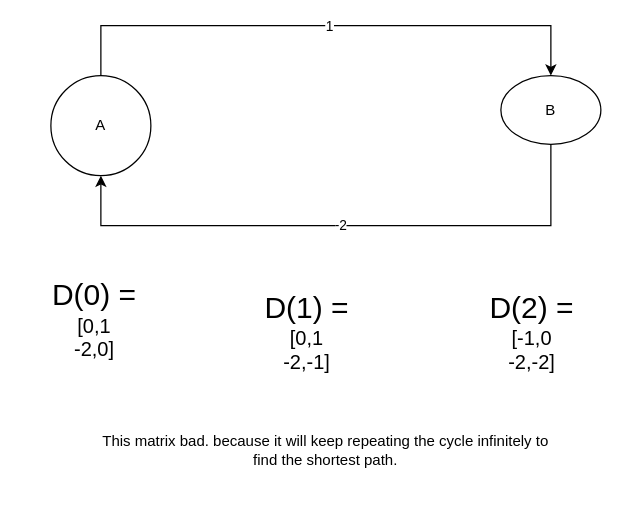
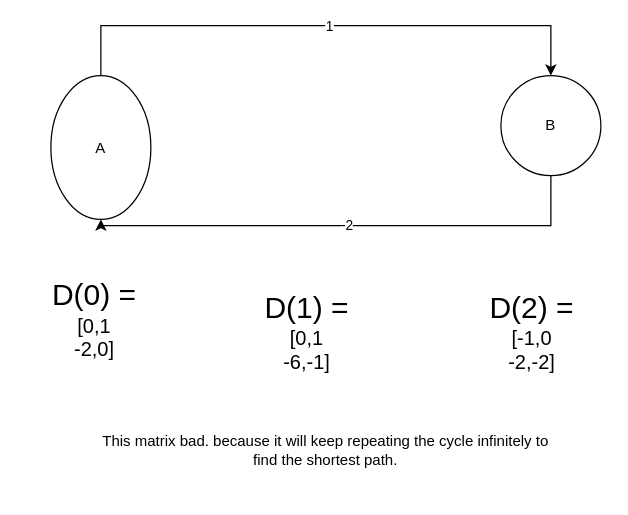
(551, 110) -> (551, 126)
(101, 126) -> (101, 148)
(307, 344) -> (307, 344)
